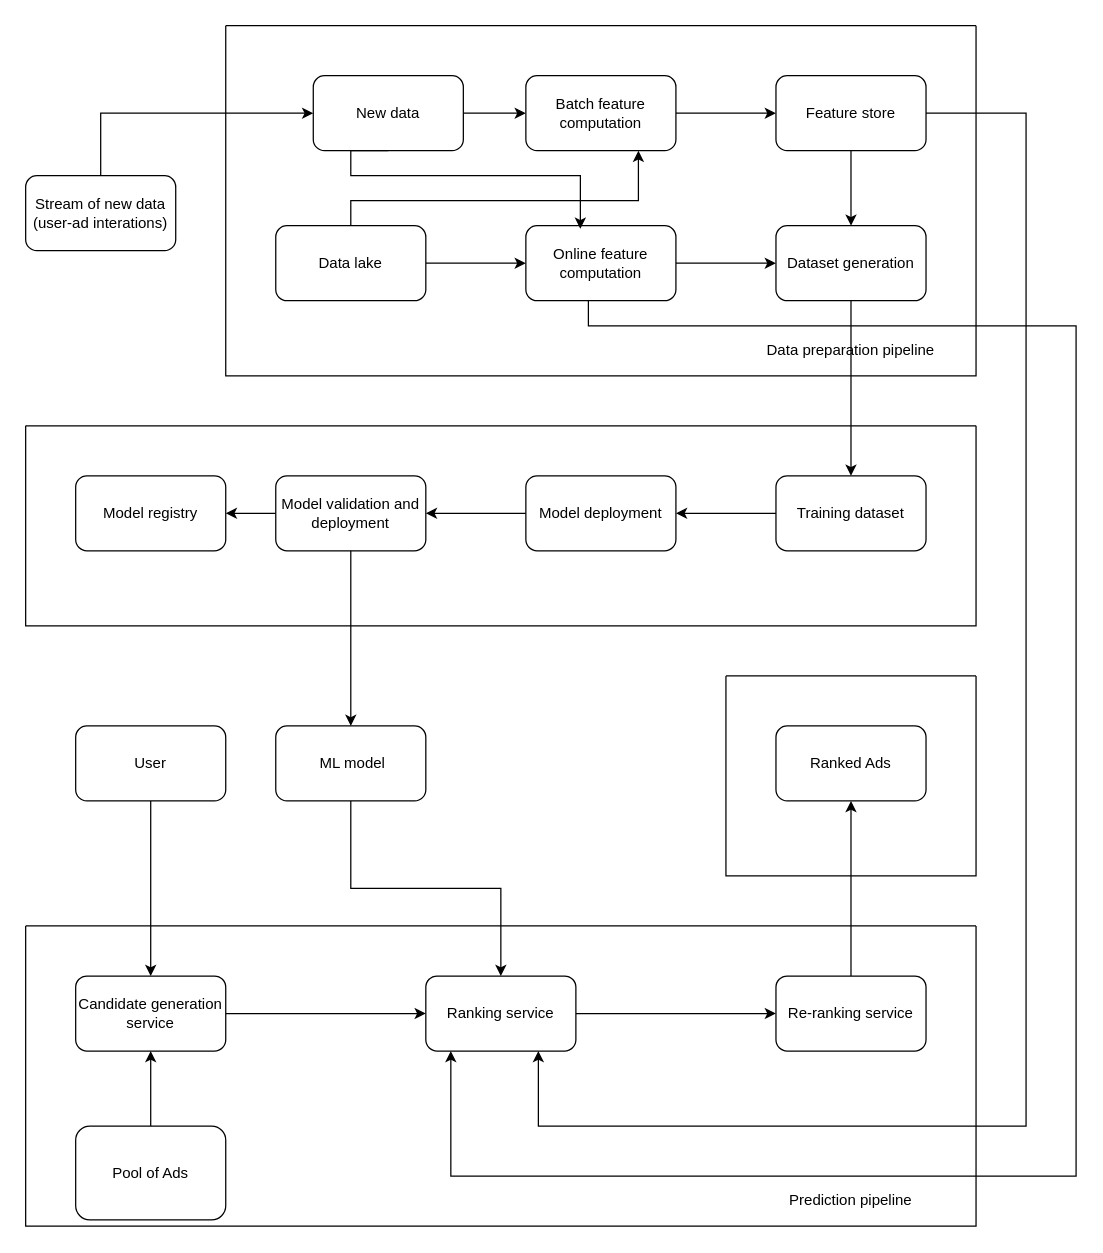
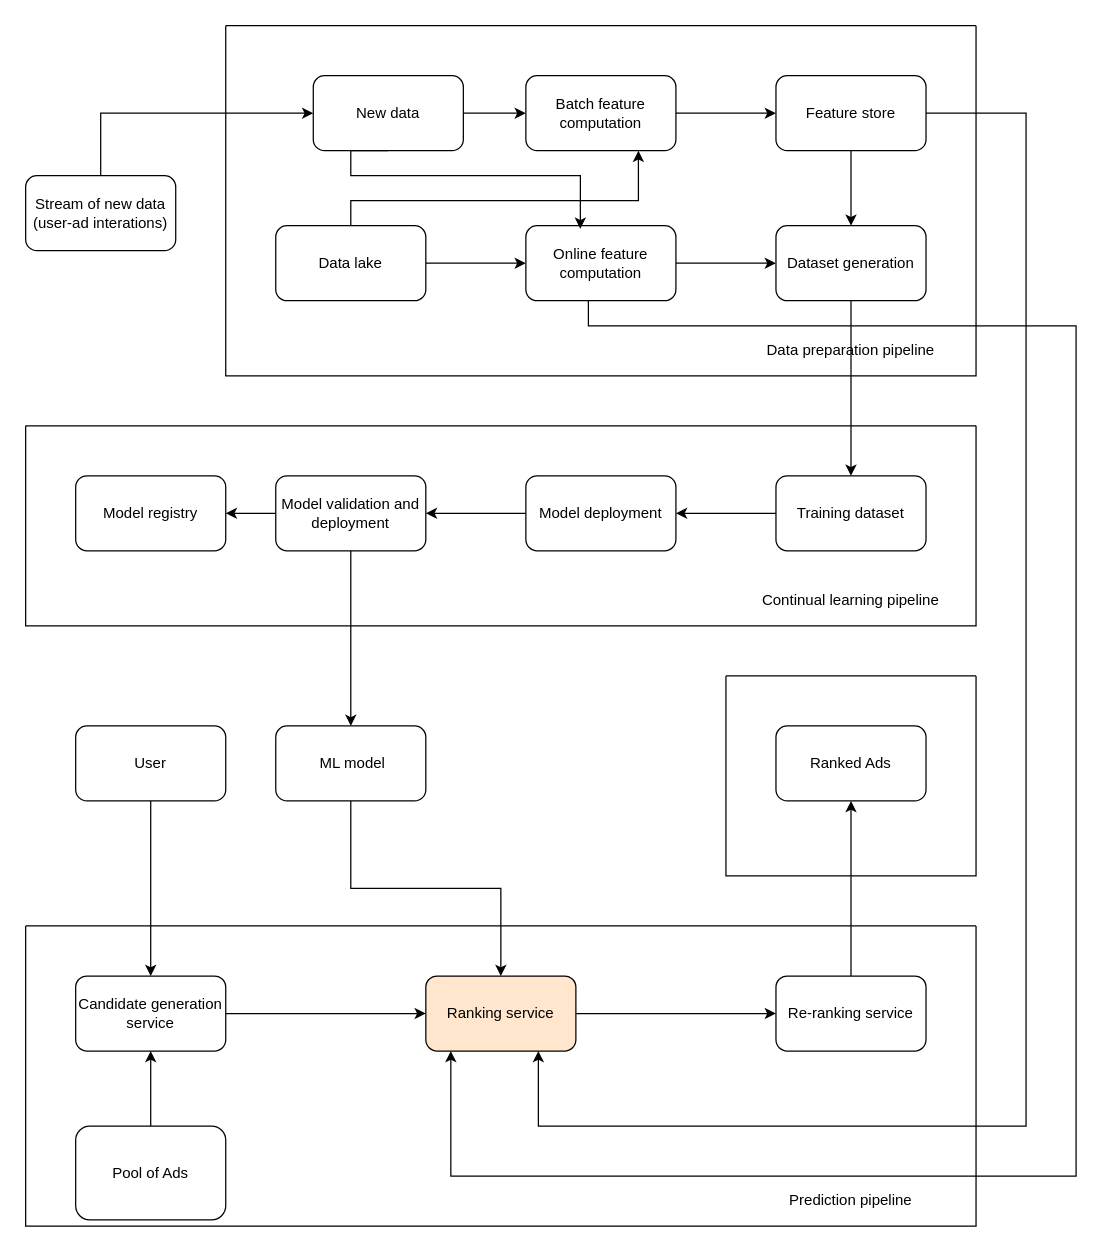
none -> (851, 601)
(501, 1013) -> (501, 1013)
